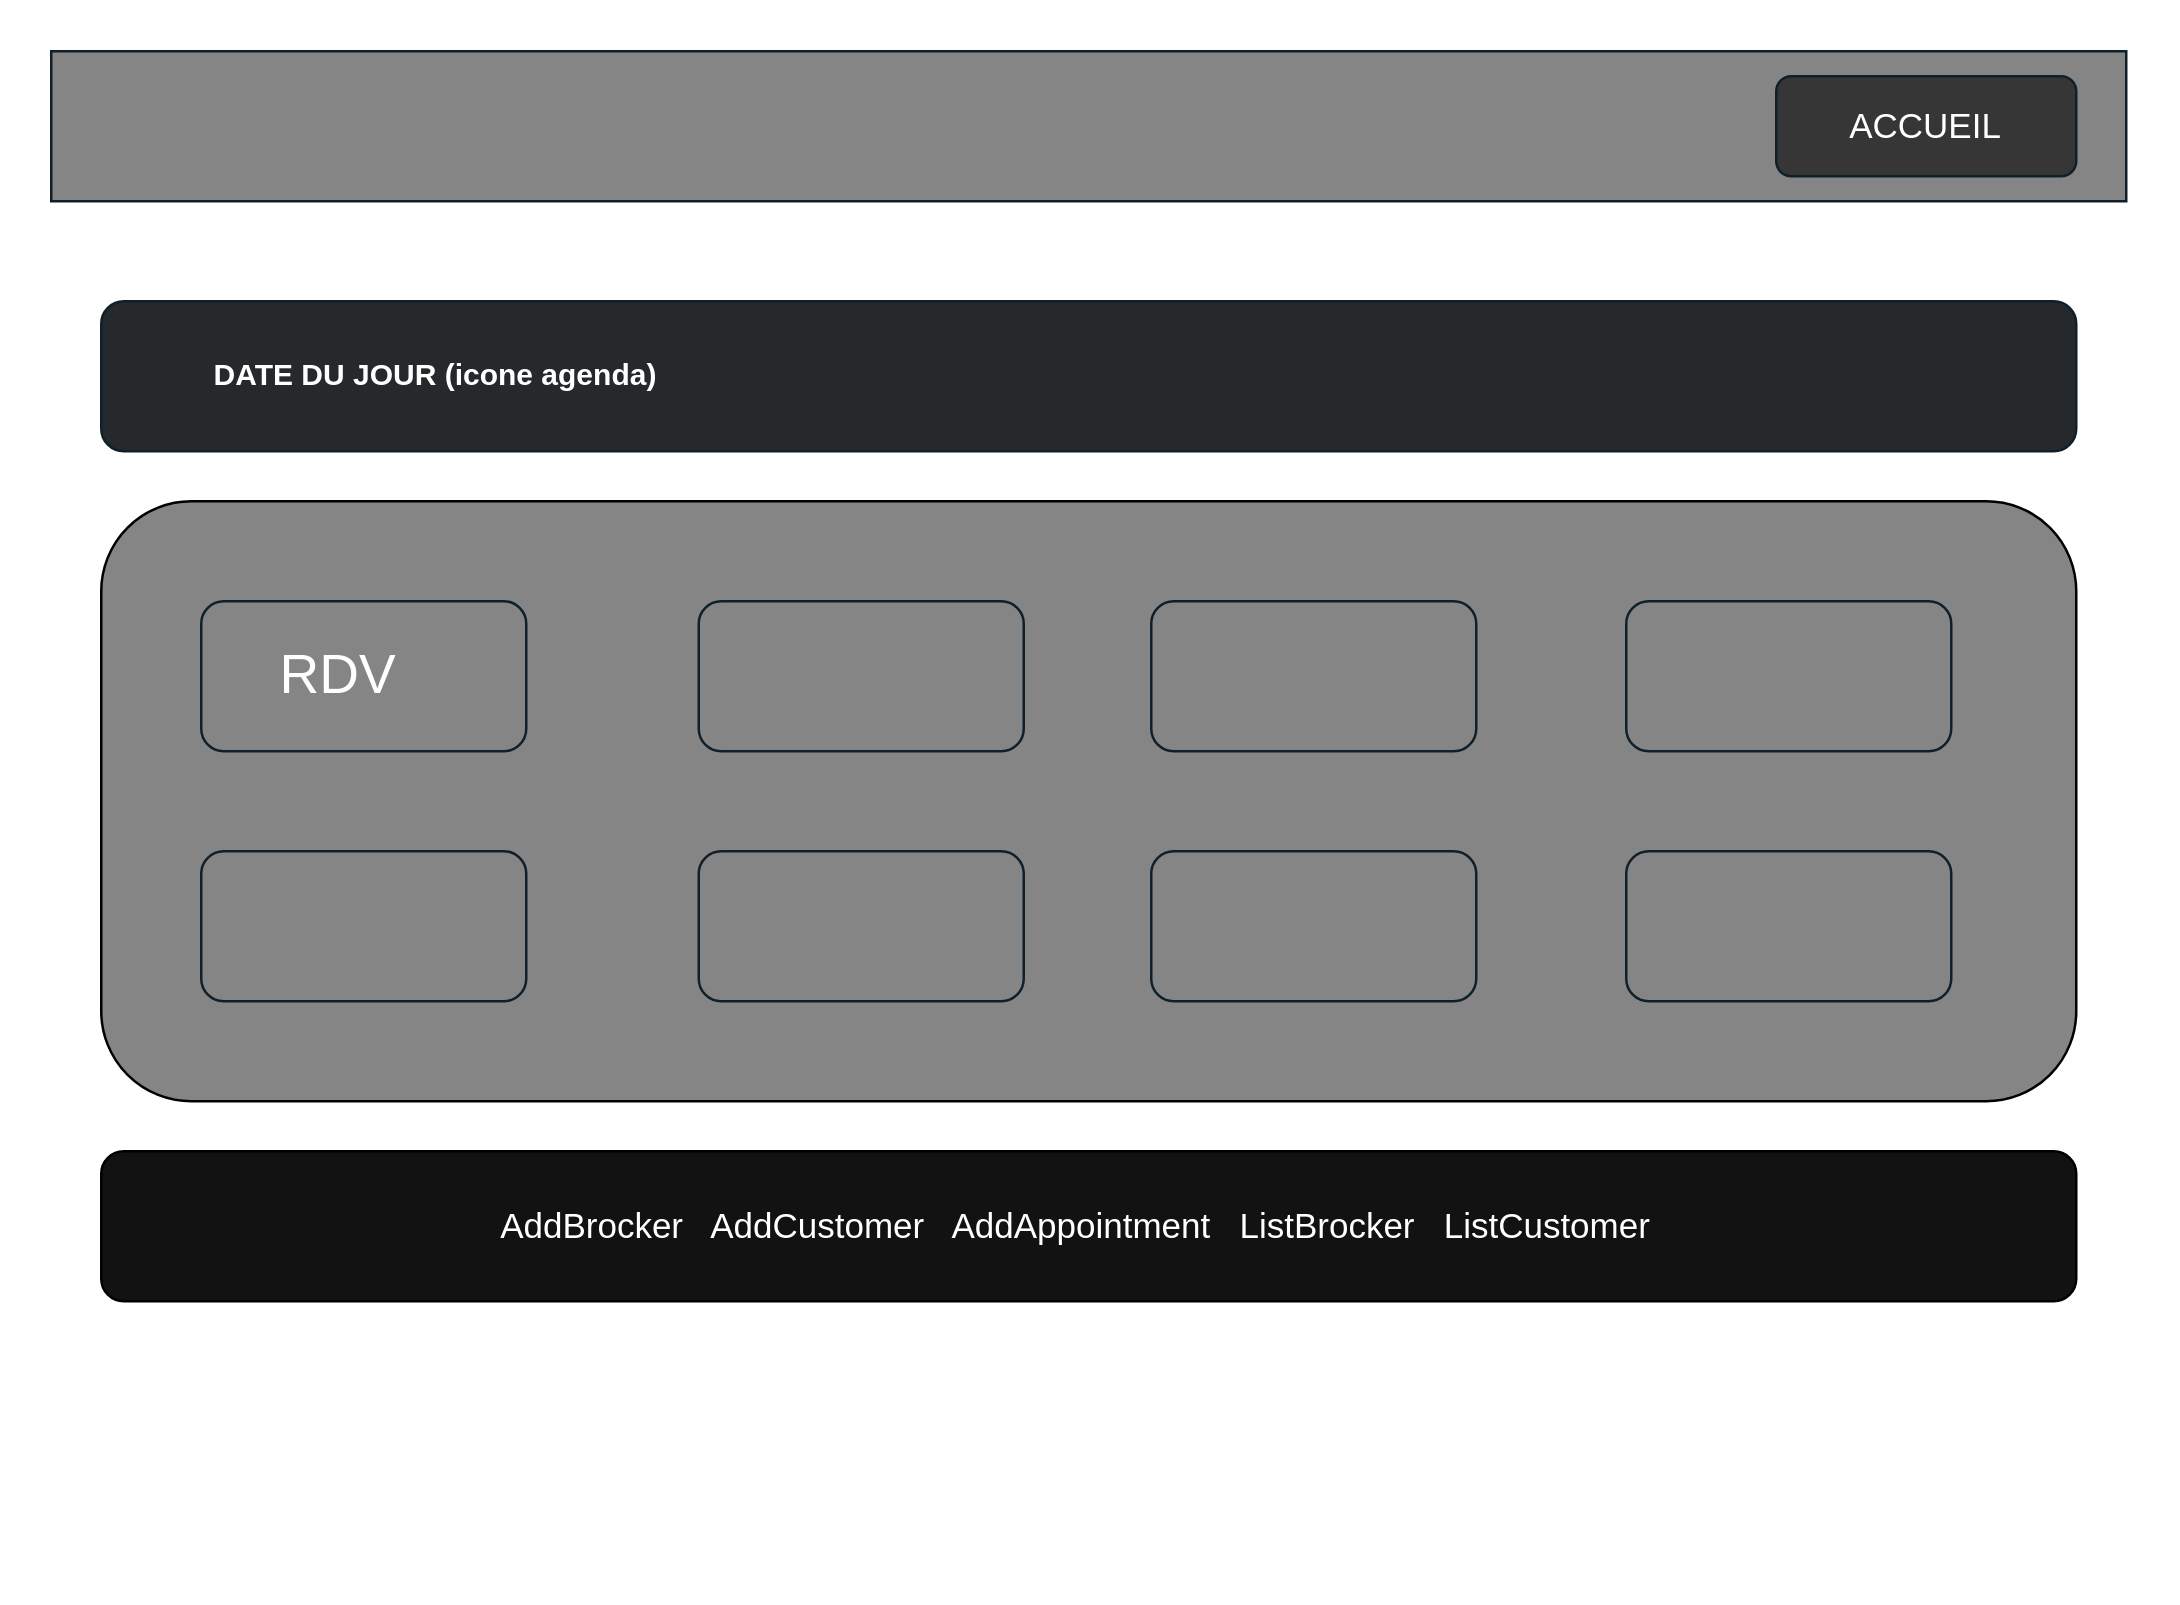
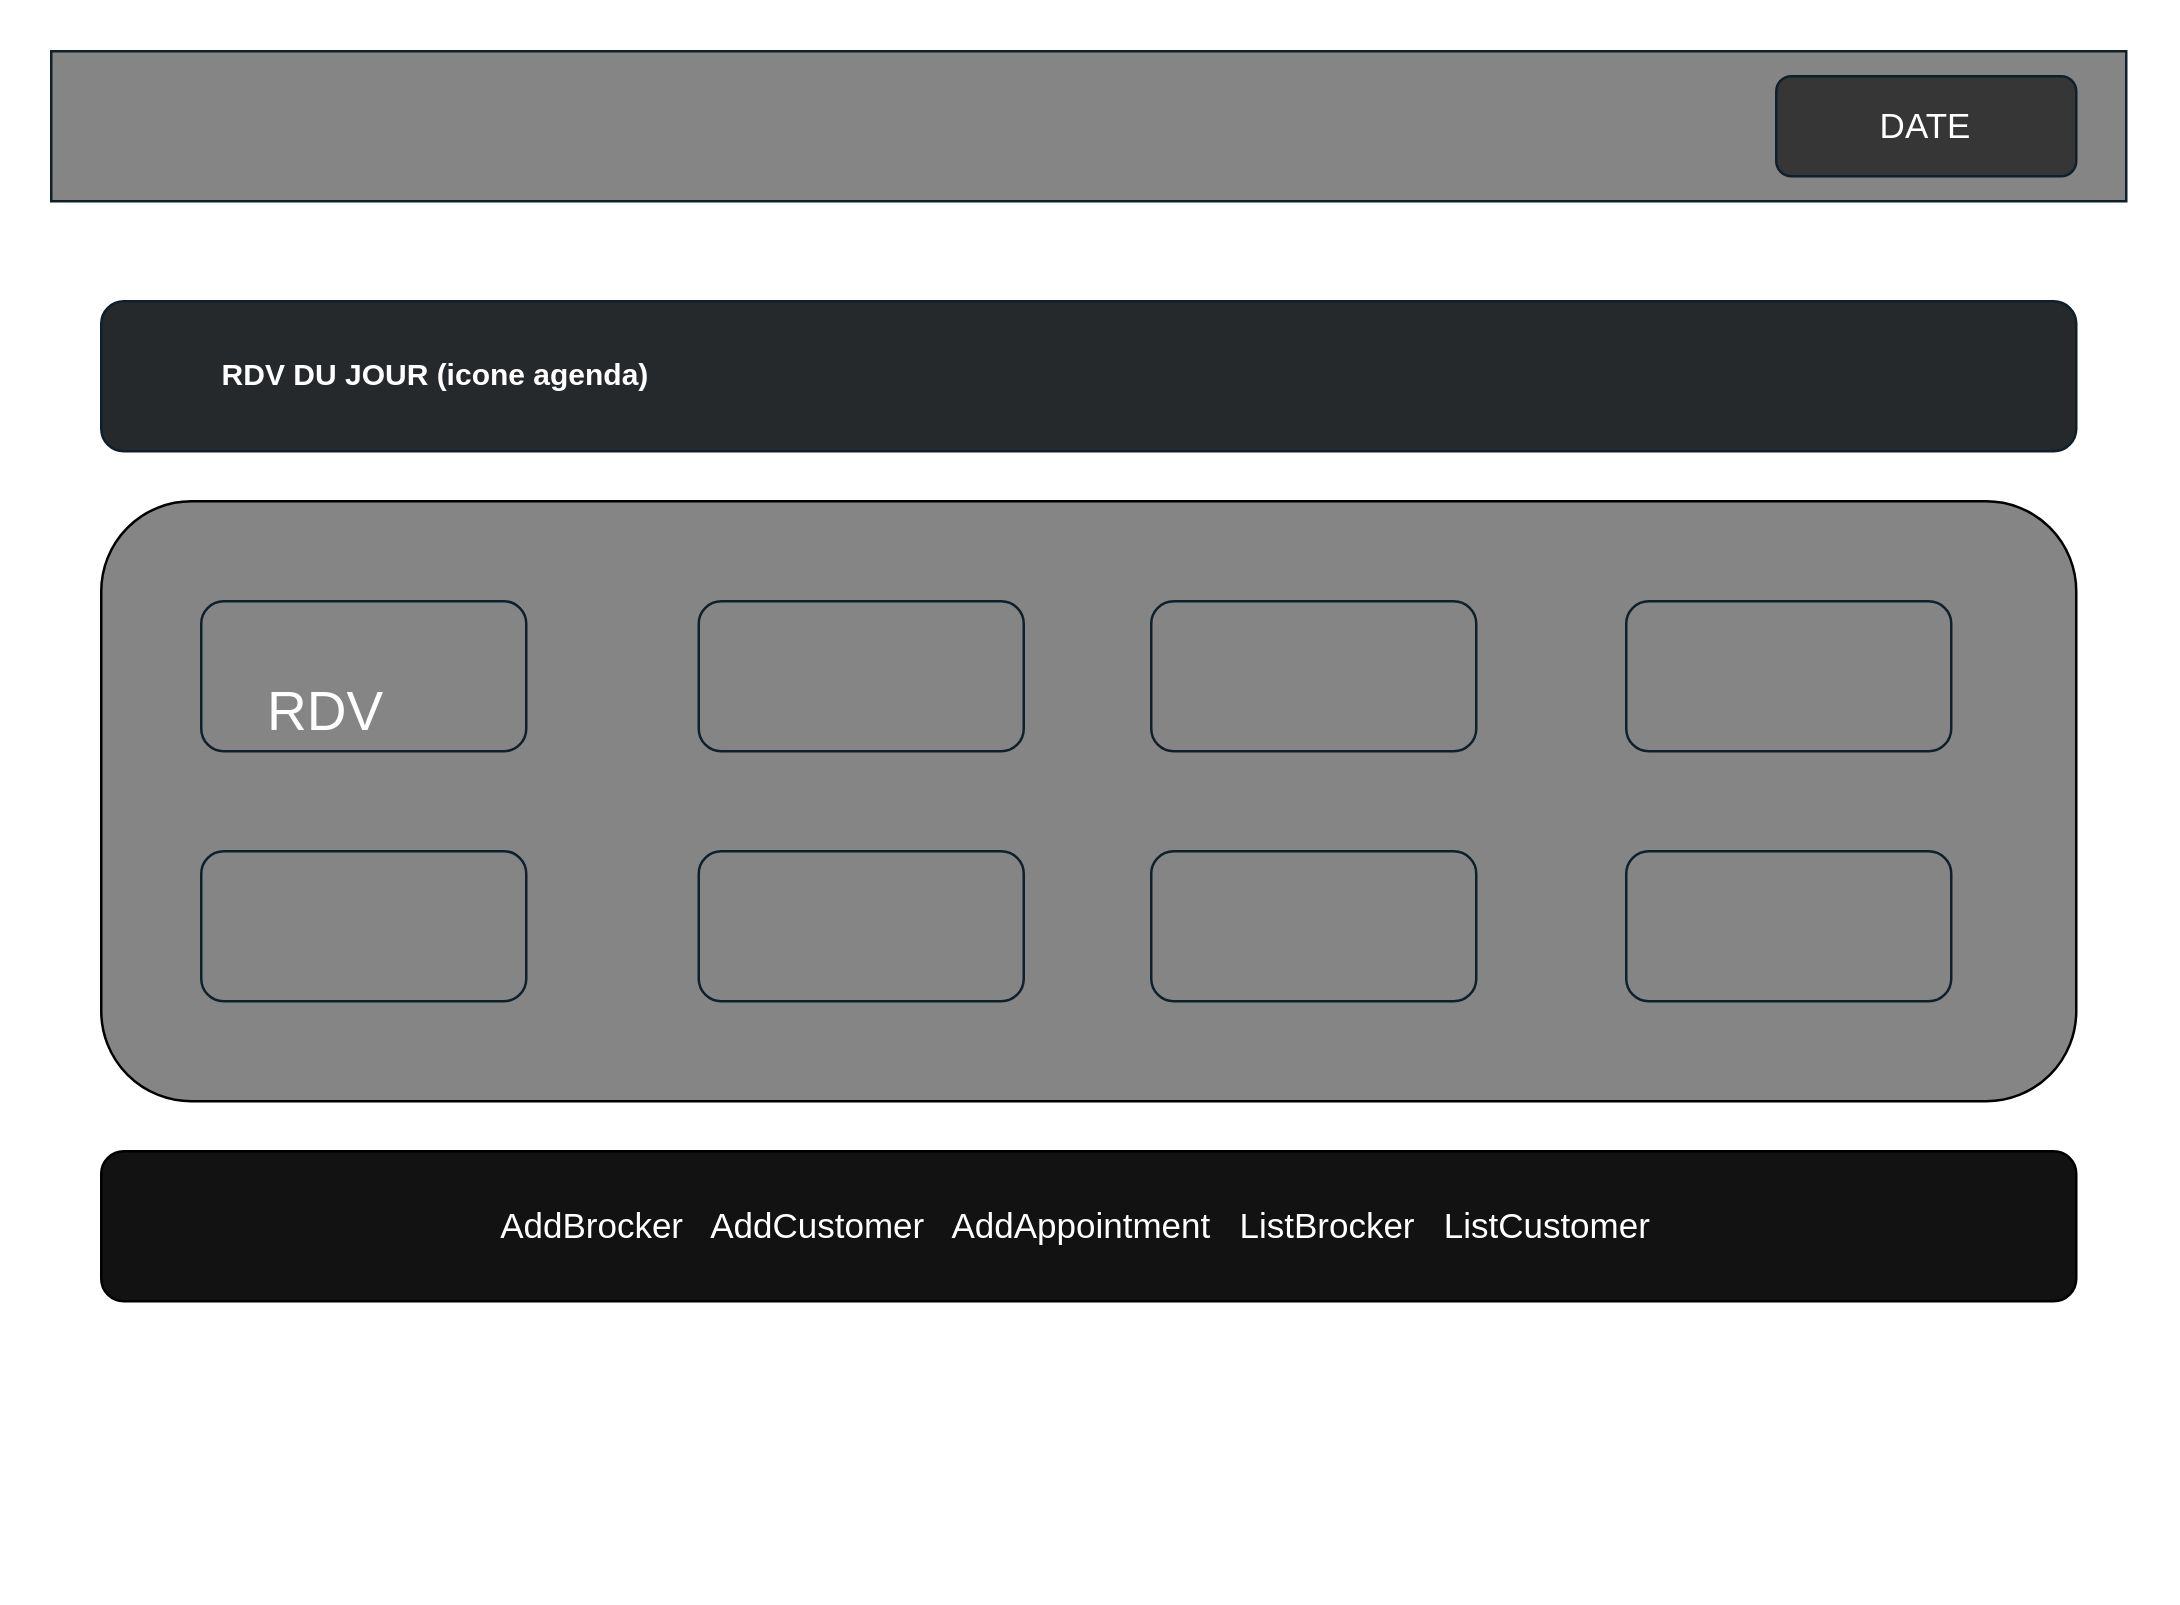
(1926, 126) -> (1926, 126)
(436, 376) -> (436, 376)
(339, 676) -> (326, 714)
